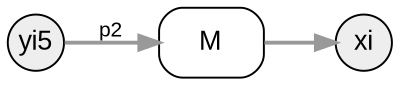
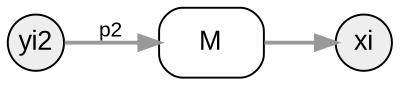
(36, 43) -> (36, 43)
